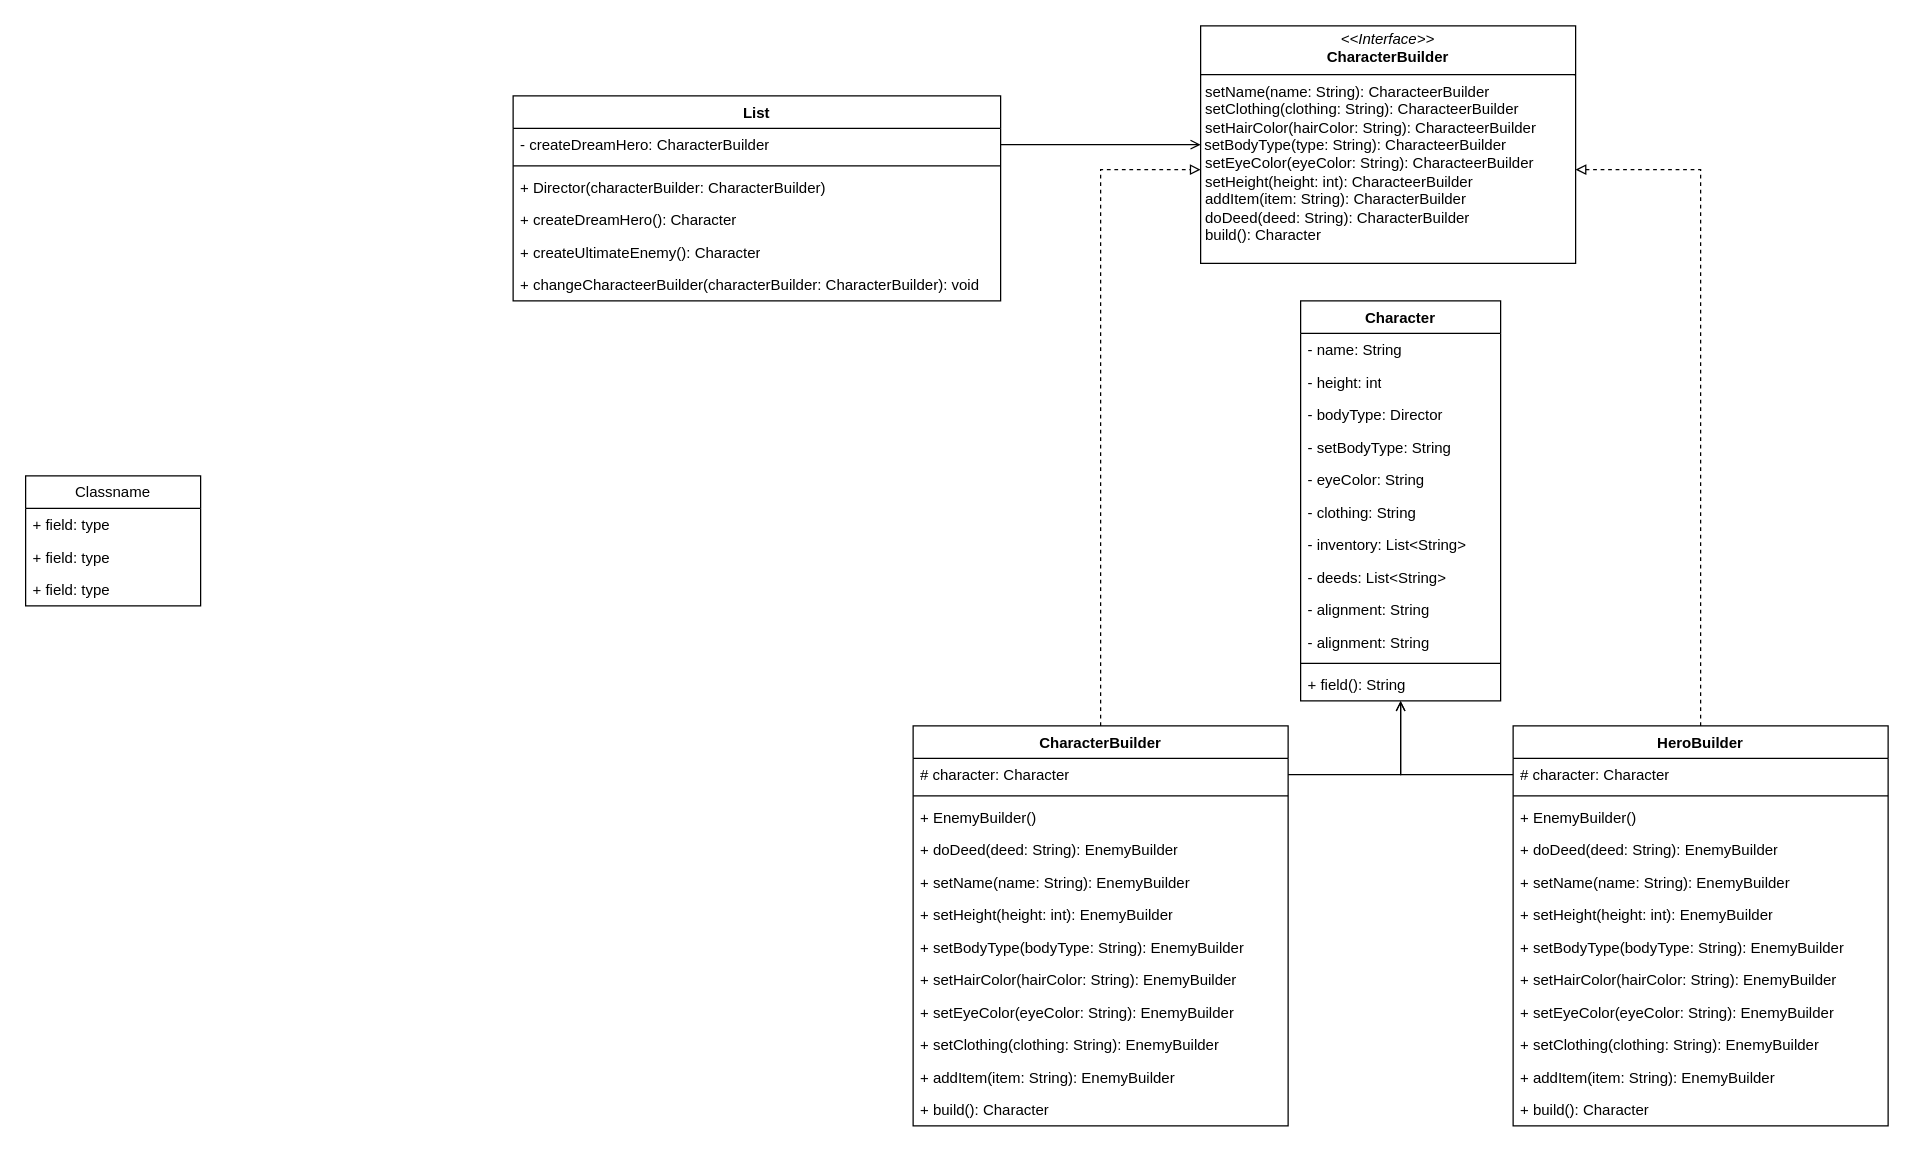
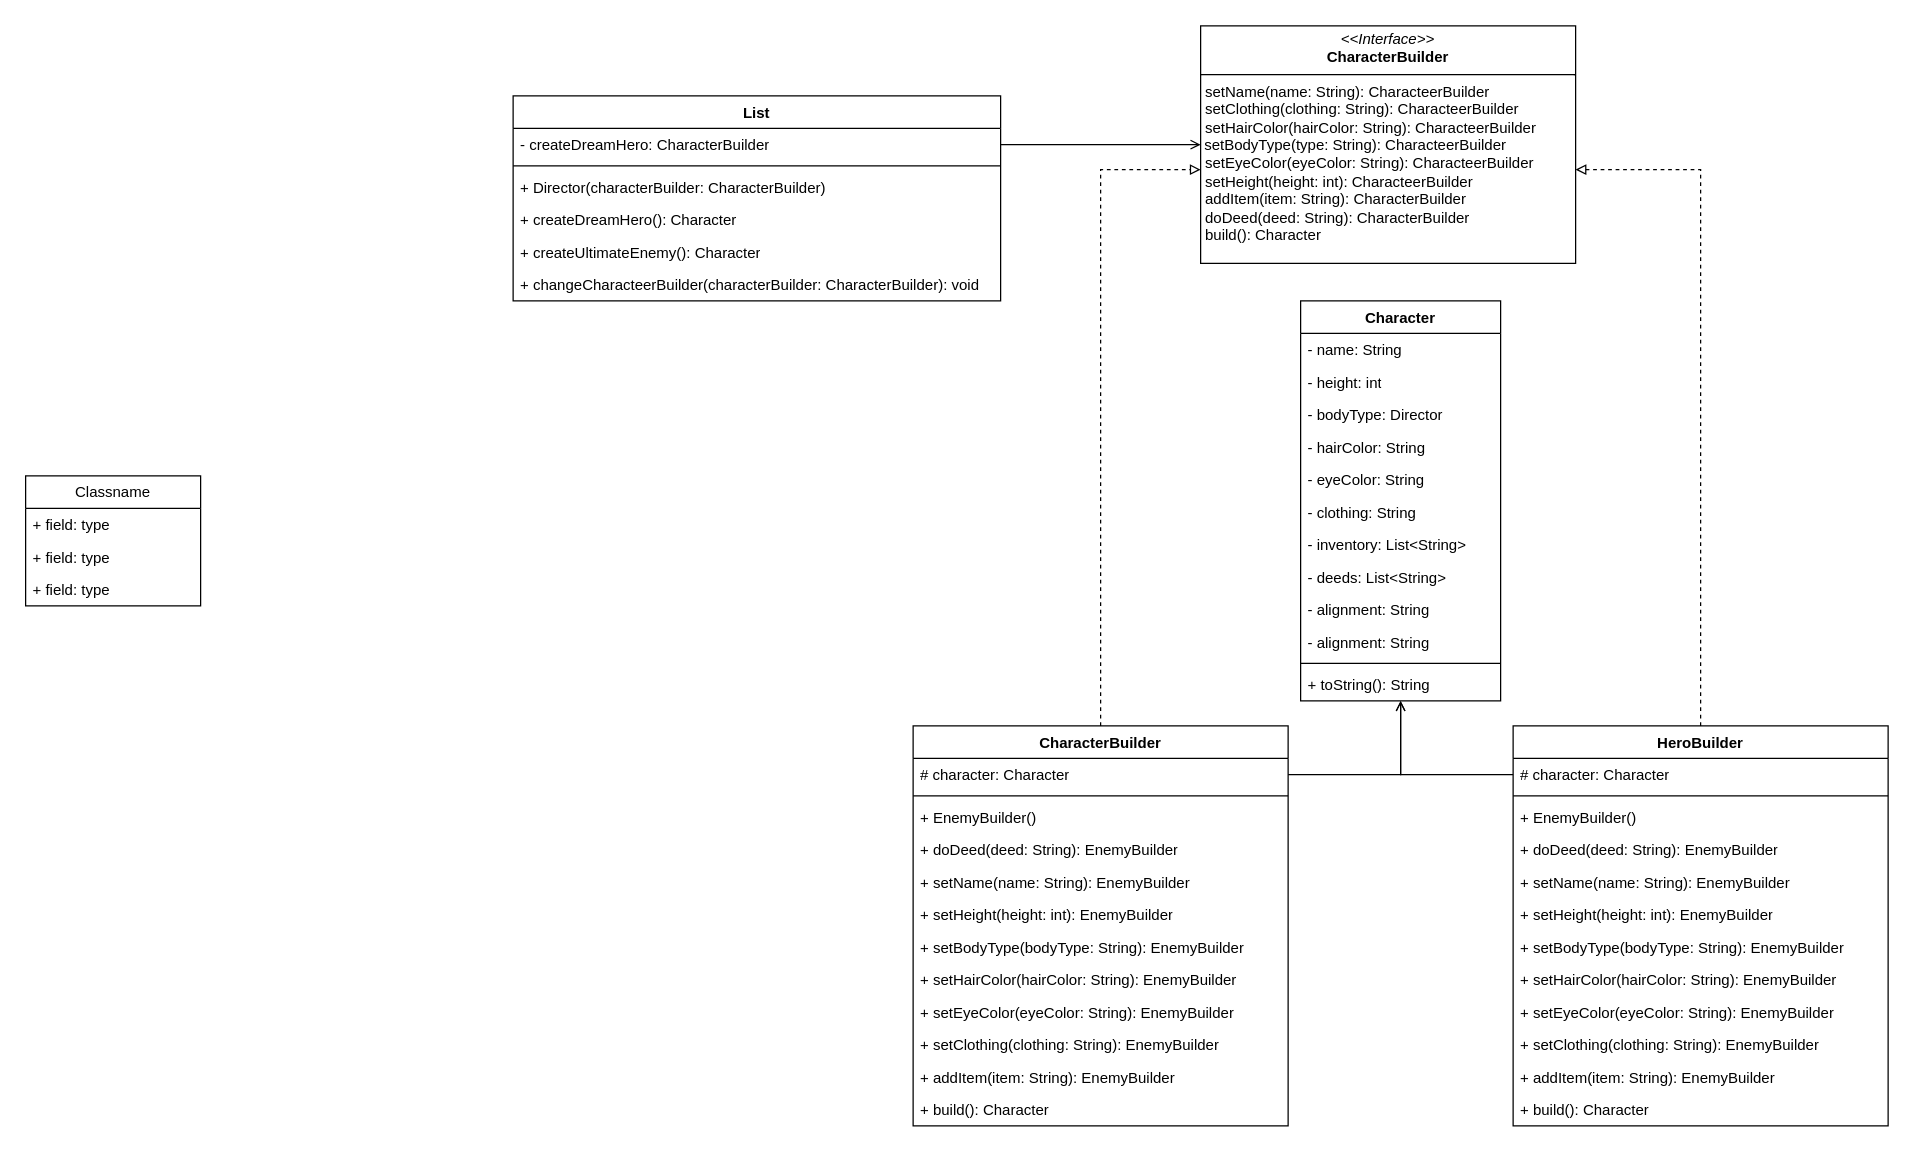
(1389, 448) -> (1376, 448)
(1368, 686) -> (1382, 686)
